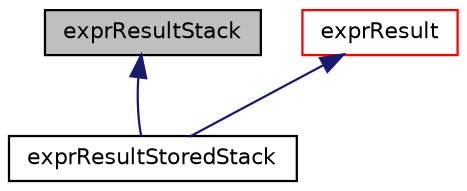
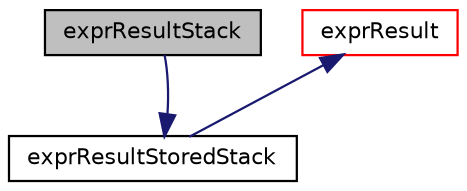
(138, 107) -> (168, 84)
